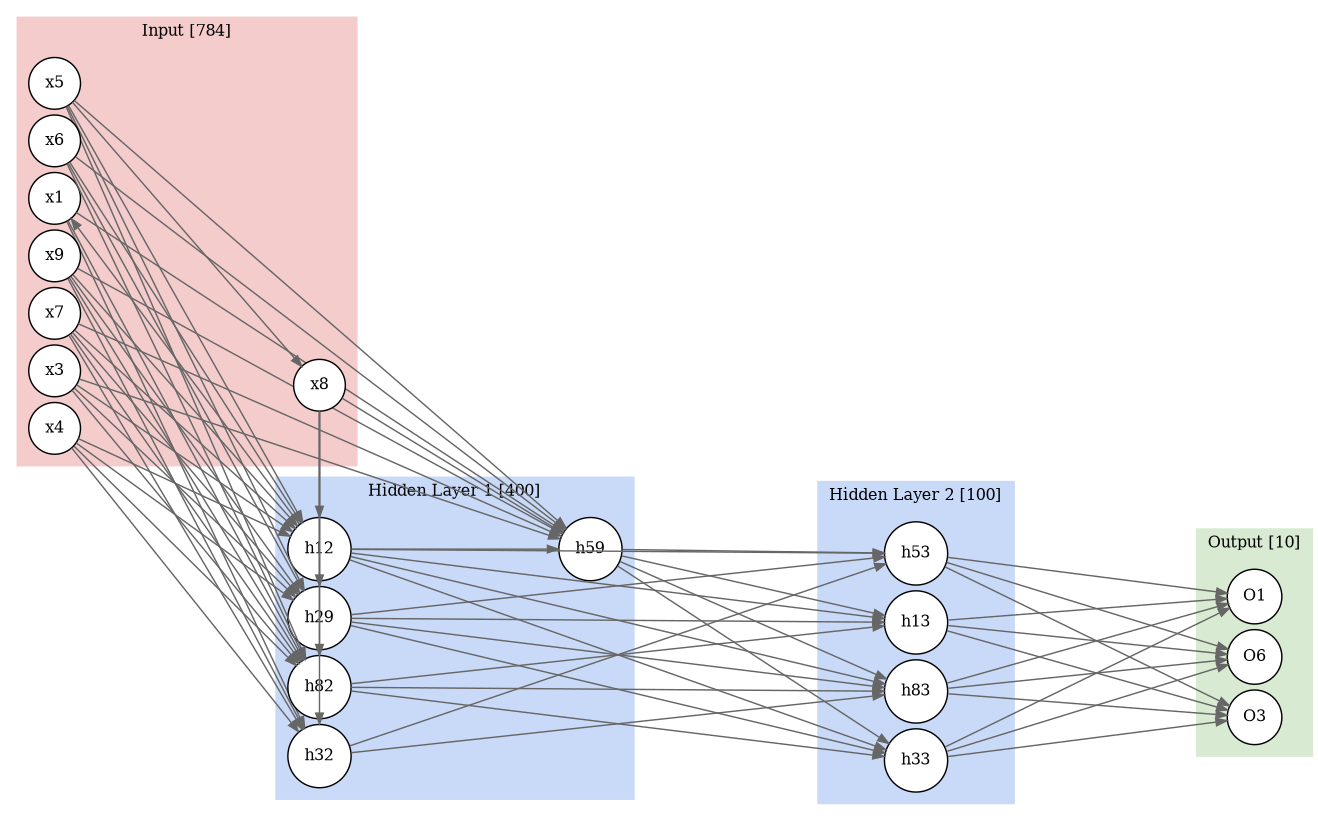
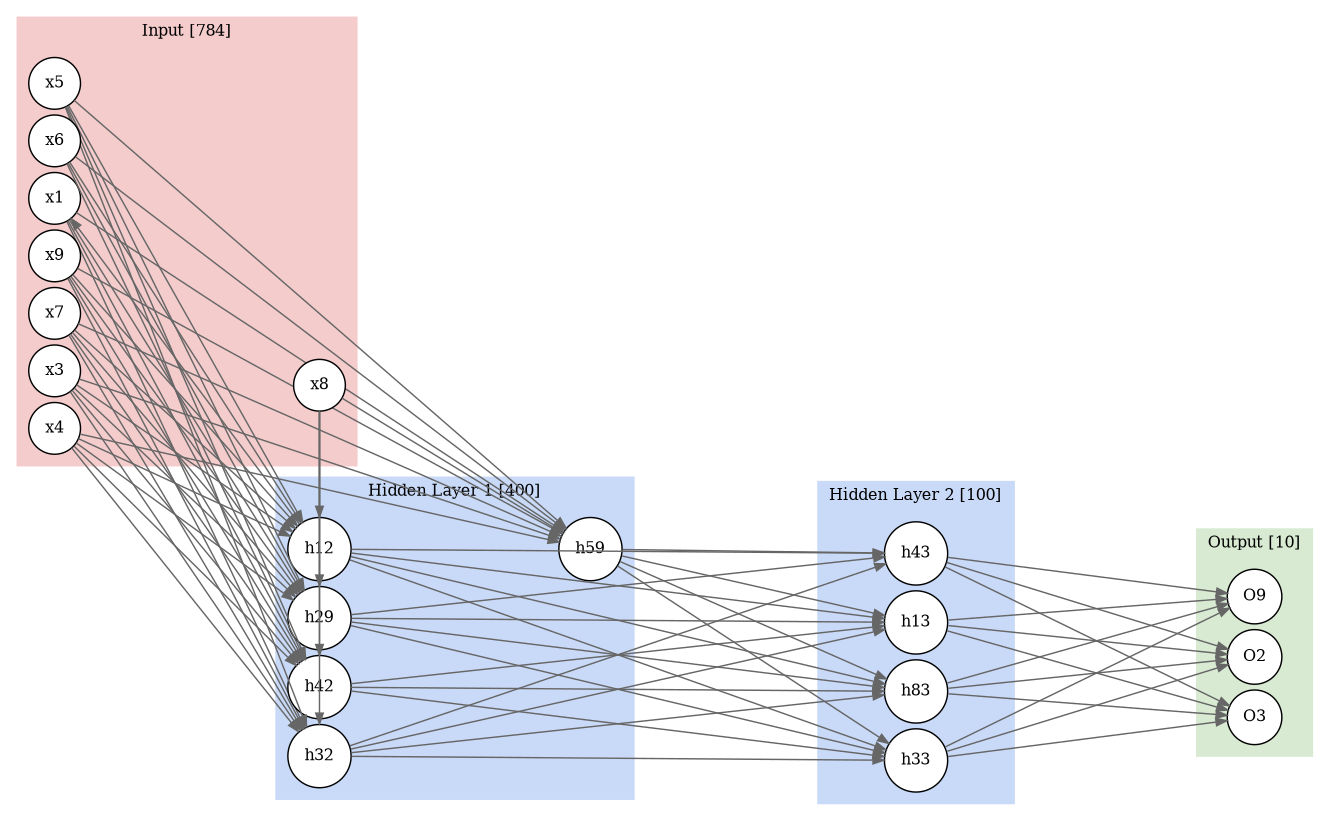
(178, 224) -> (184, 412)
none -> (132, 319)
(449, 549) -> (338, 492)
(916, 553) -> (916, 553)
none -> (204, 589)
(1255, 597) -> (1255, 597)
(1255, 657) -> (1255, 657)
(319, 687) -> (319, 687)
none -> (573, 699)
none -> (612, 758)
